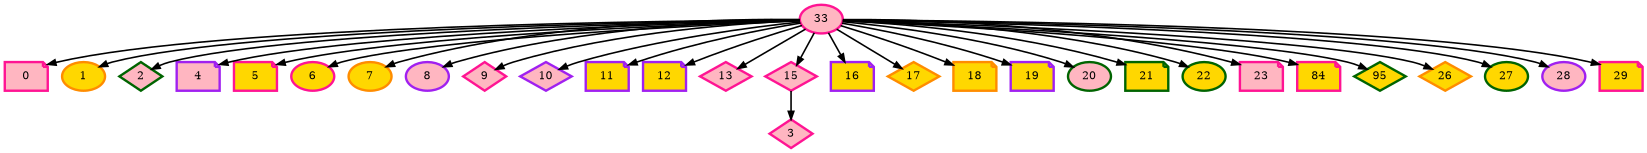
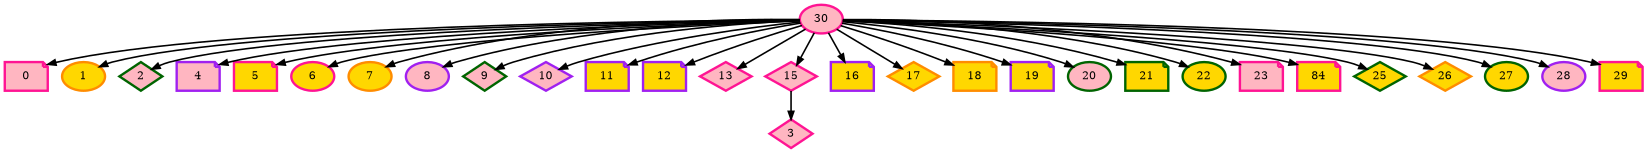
(821, 19) -> (821, 19)
(485, 76) -> (485, 76)
(1380, 76) -> (1380, 76)
